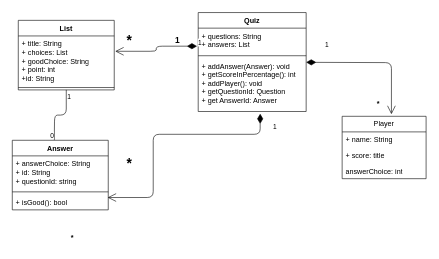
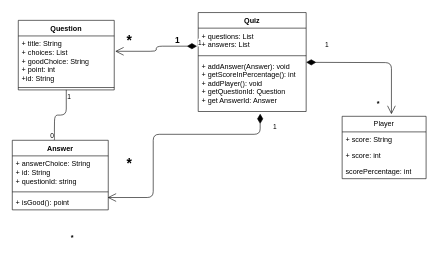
(66, 29) -> (66, 29)
(236, 41) -> (231, 41)
(370, 140) -> (372, 140)
(369, 156) -> (366, 156)
(376, 171) -> (383, 171)
(43, 203) -> (45, 203)
